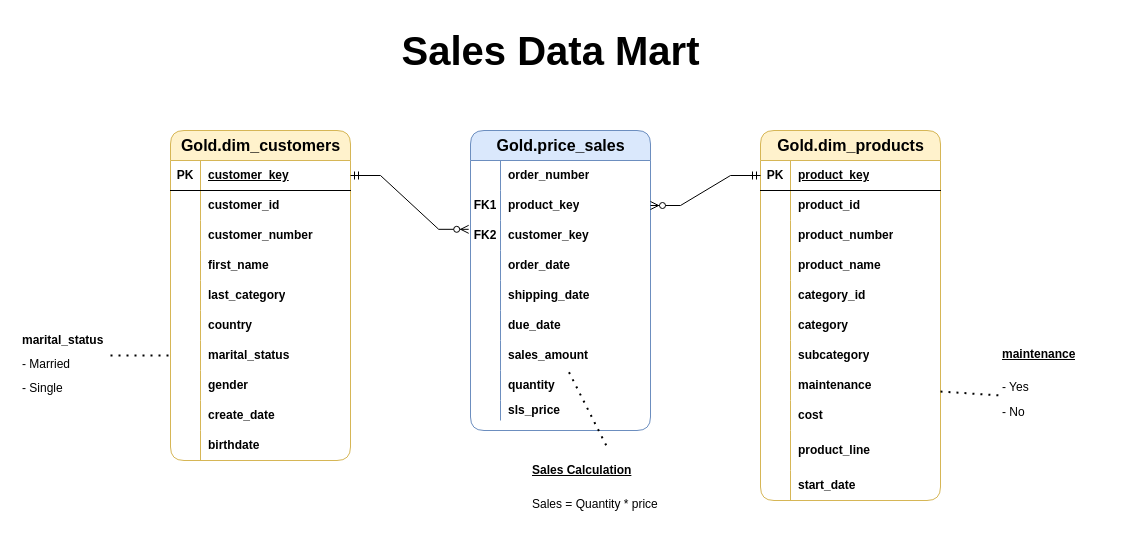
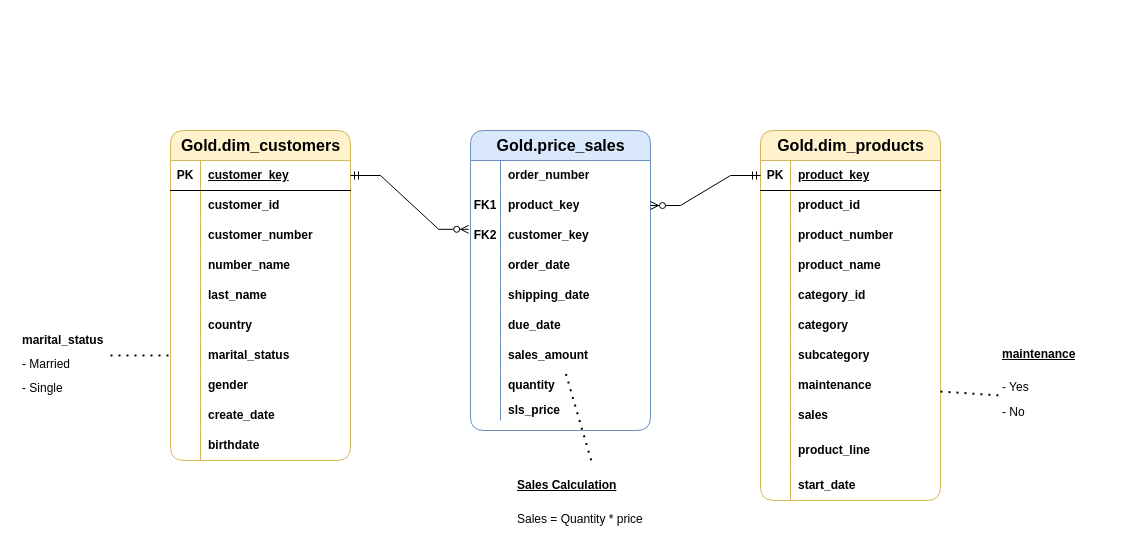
(551, 51) -> none
(241, 266) -> (245, 266)
(251, 296) -> (237, 296)
(812, 416) -> (814, 416)
(596, 491) -> (581, 506)
